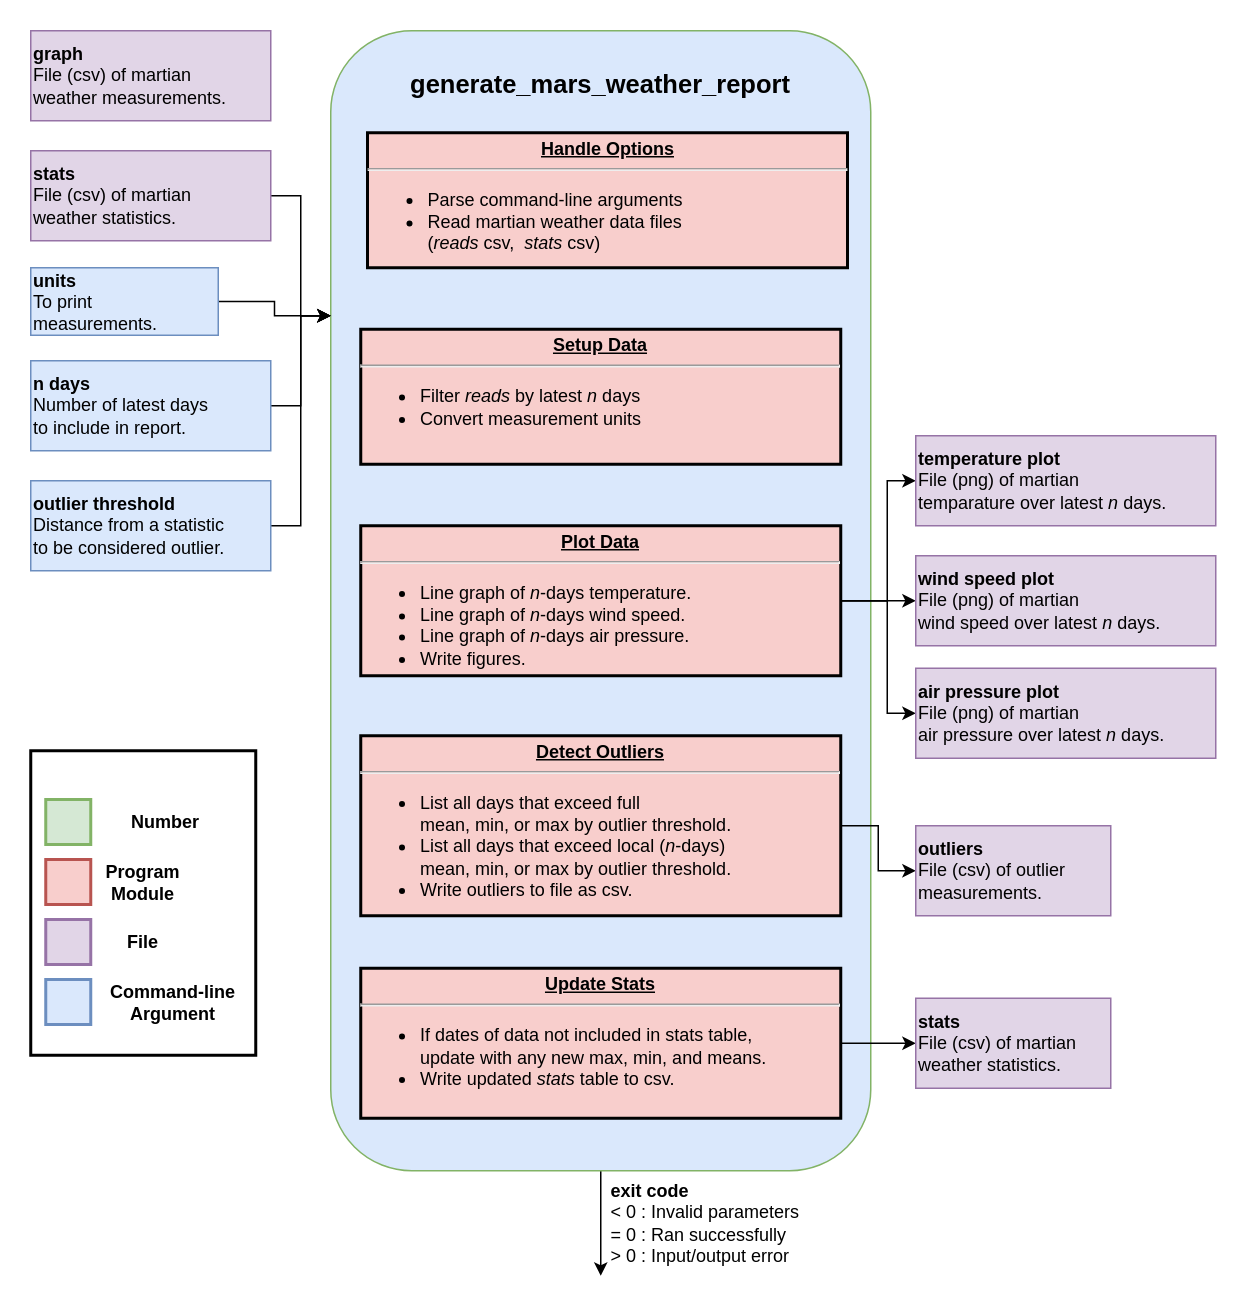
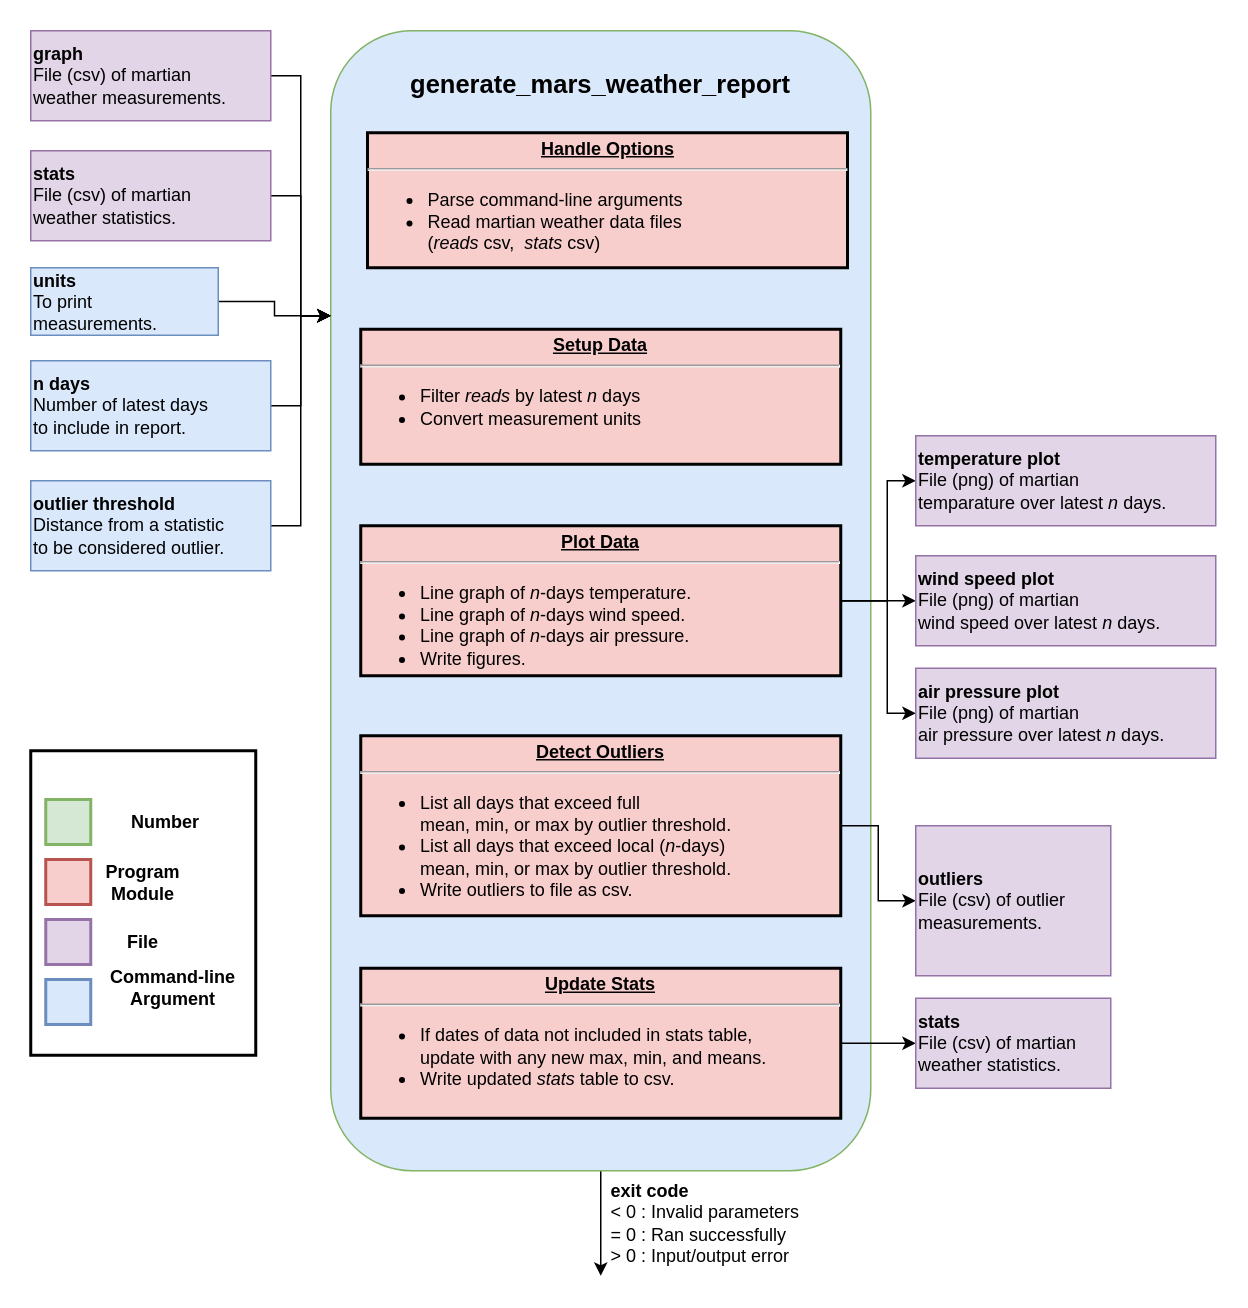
none -> (301, 120)
(1013, 871) -> (1013, 901)
(173, 1002) -> (173, 987)
